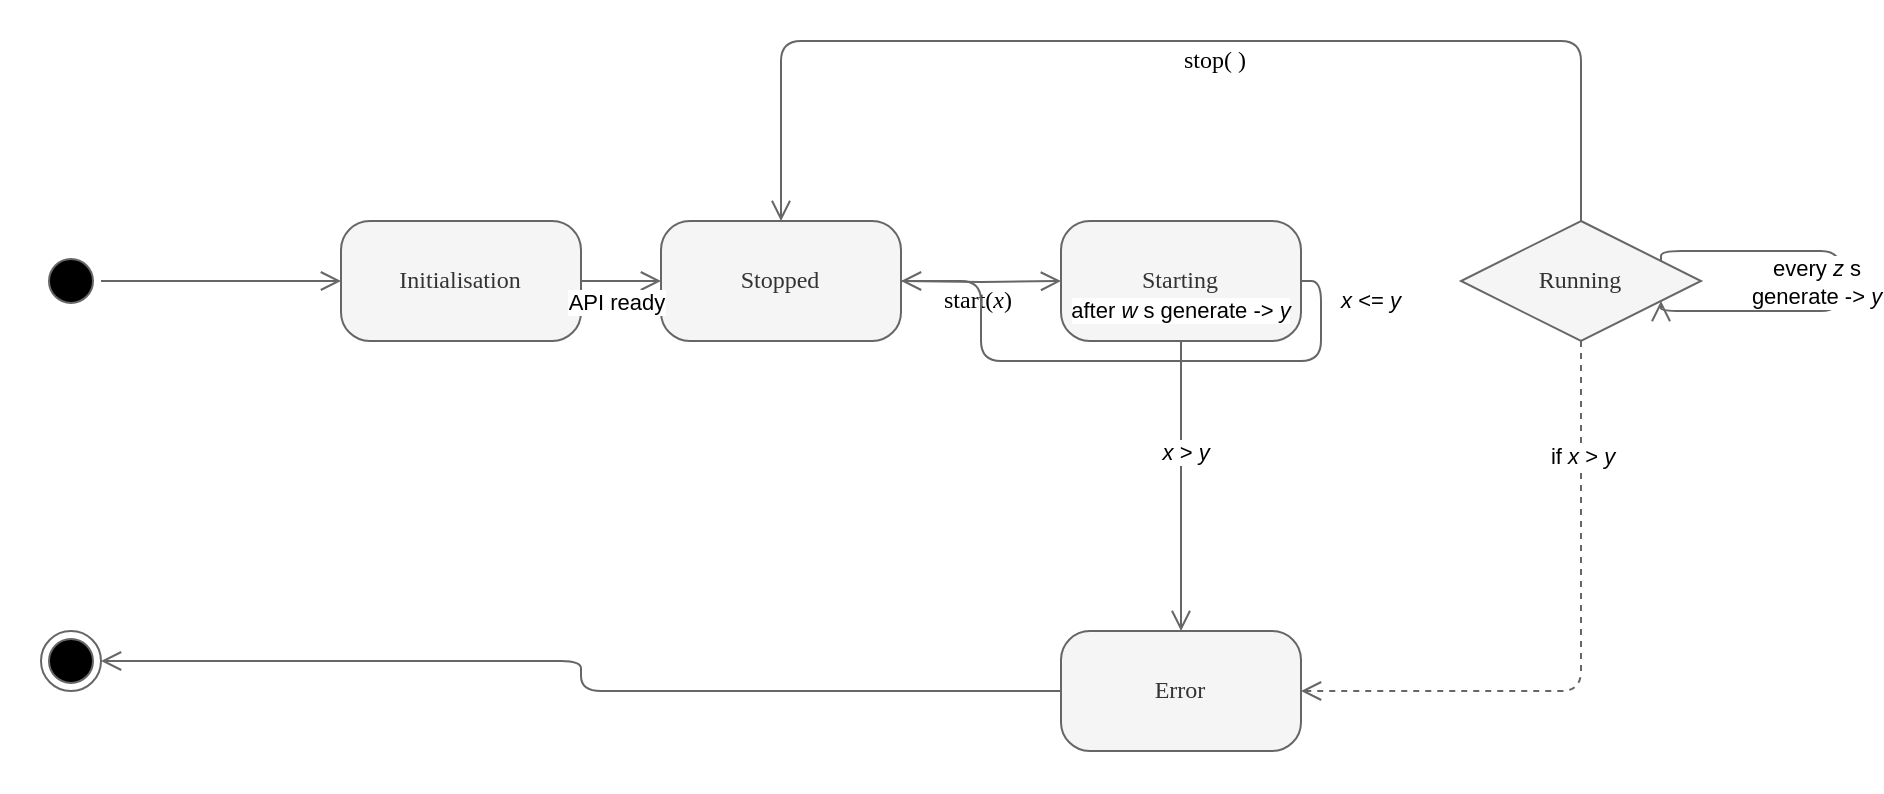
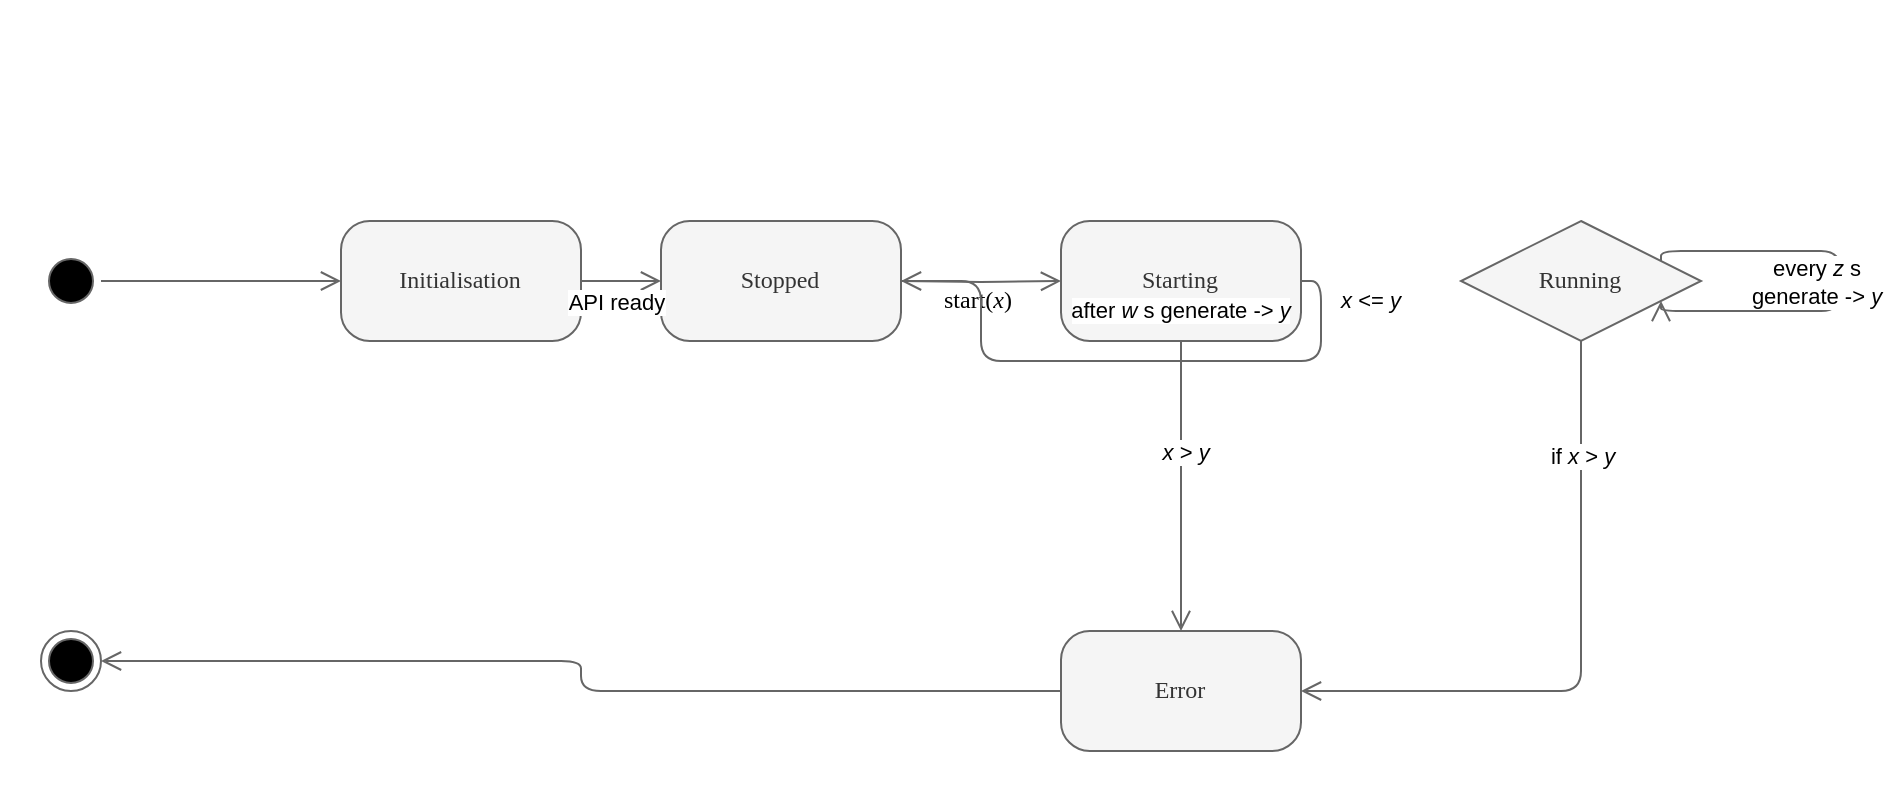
(1184, 41) -> none
(1550, 691) -> (1550, 691)
